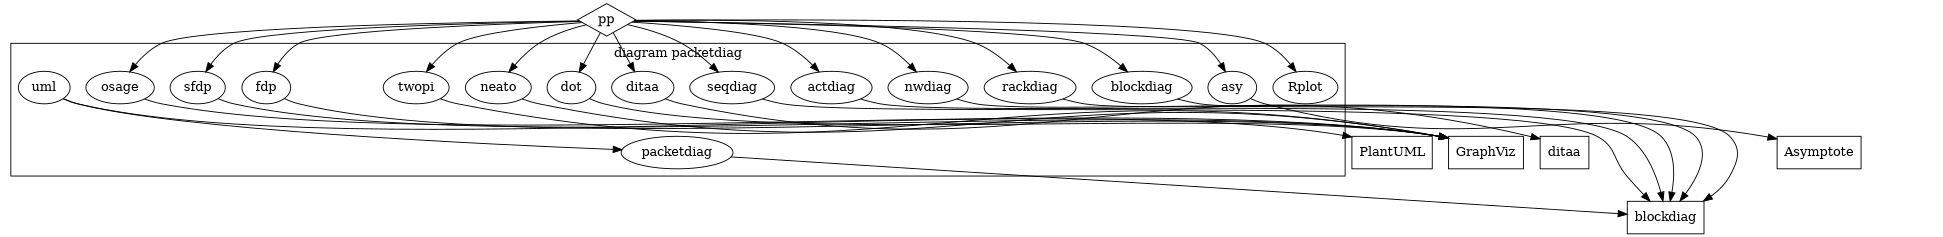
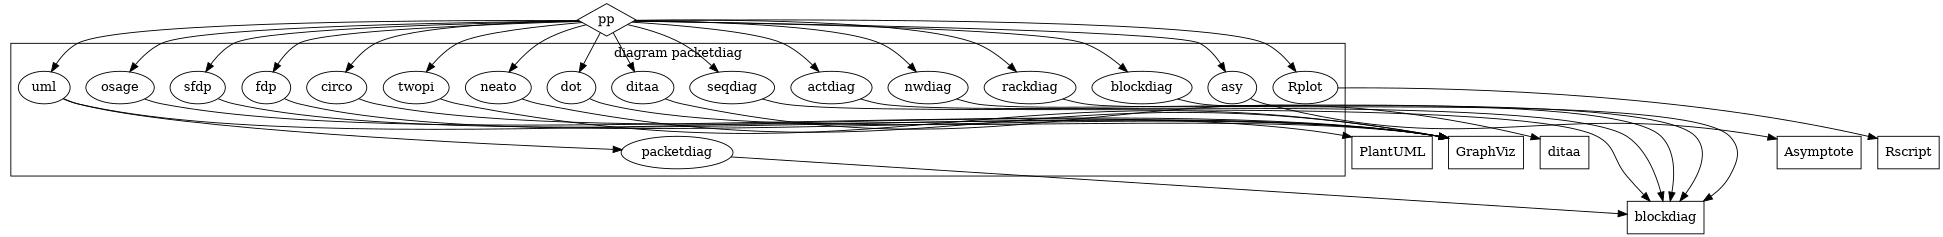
none -> (272, 24)
none -> (337, 88)
none -> (1908, 153)
